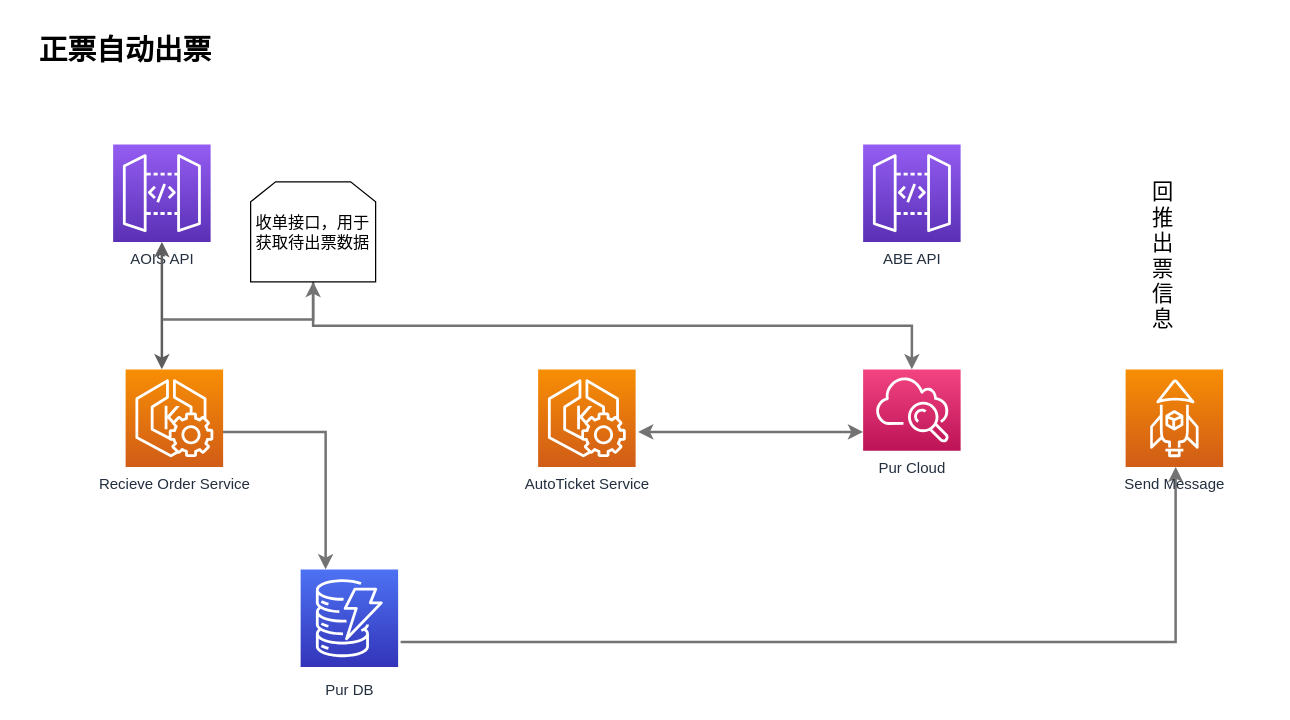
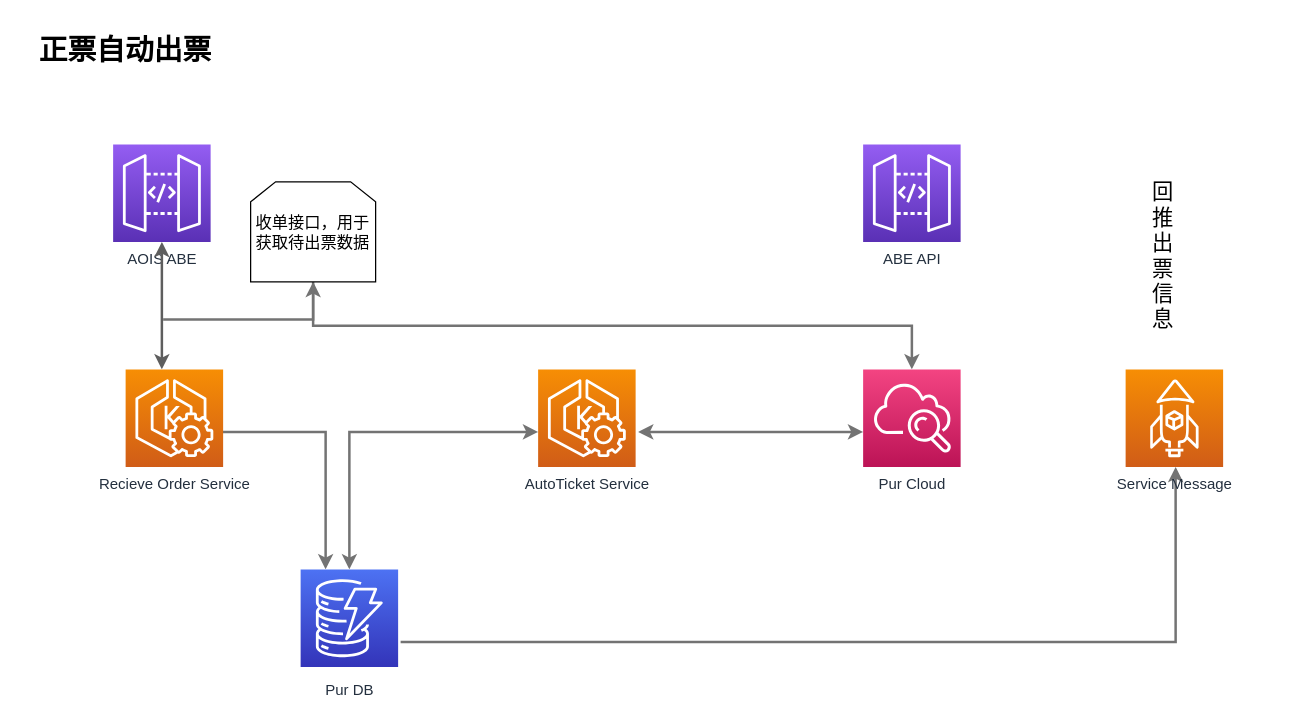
(163, 260) -> (163, 260)
(912, 410) -> (912, 418)
none -> (375, 432)
(1175, 485) -> (1175, 485)
